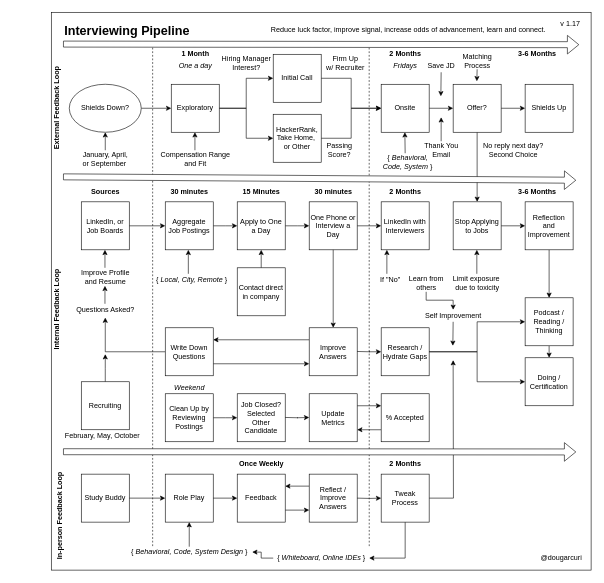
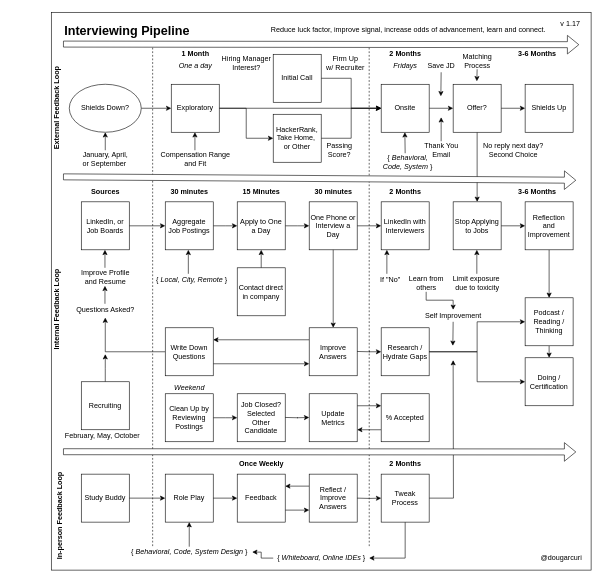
(246, 78) -> (298, 108)
